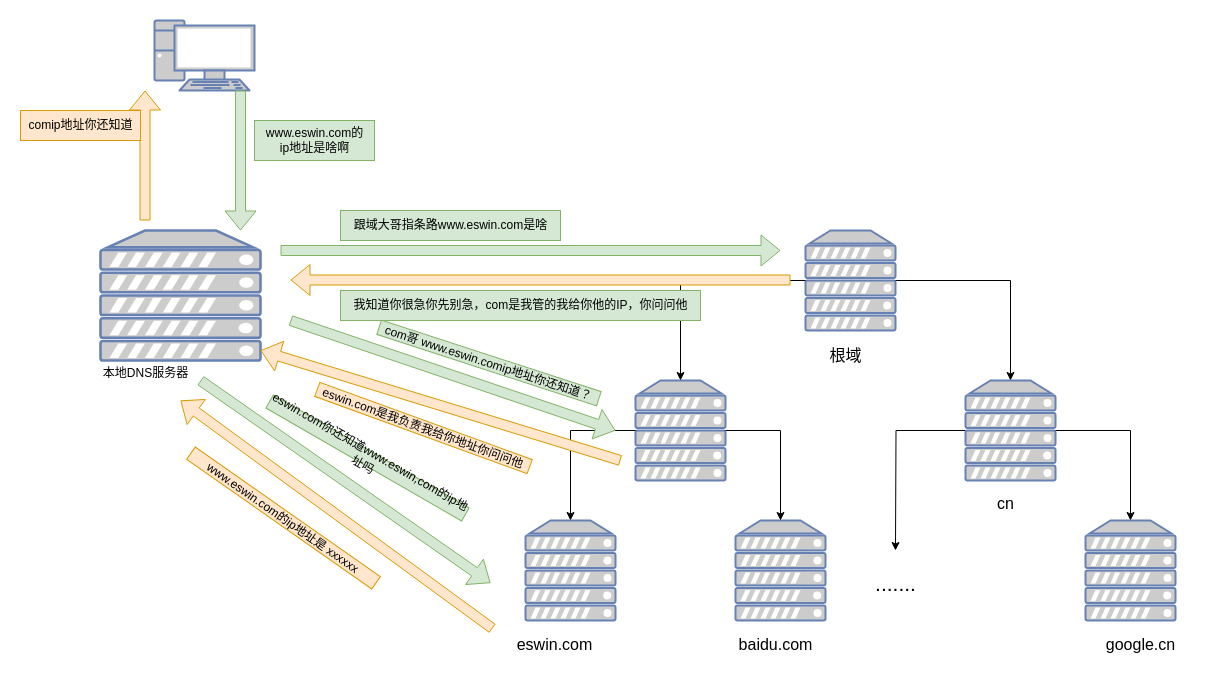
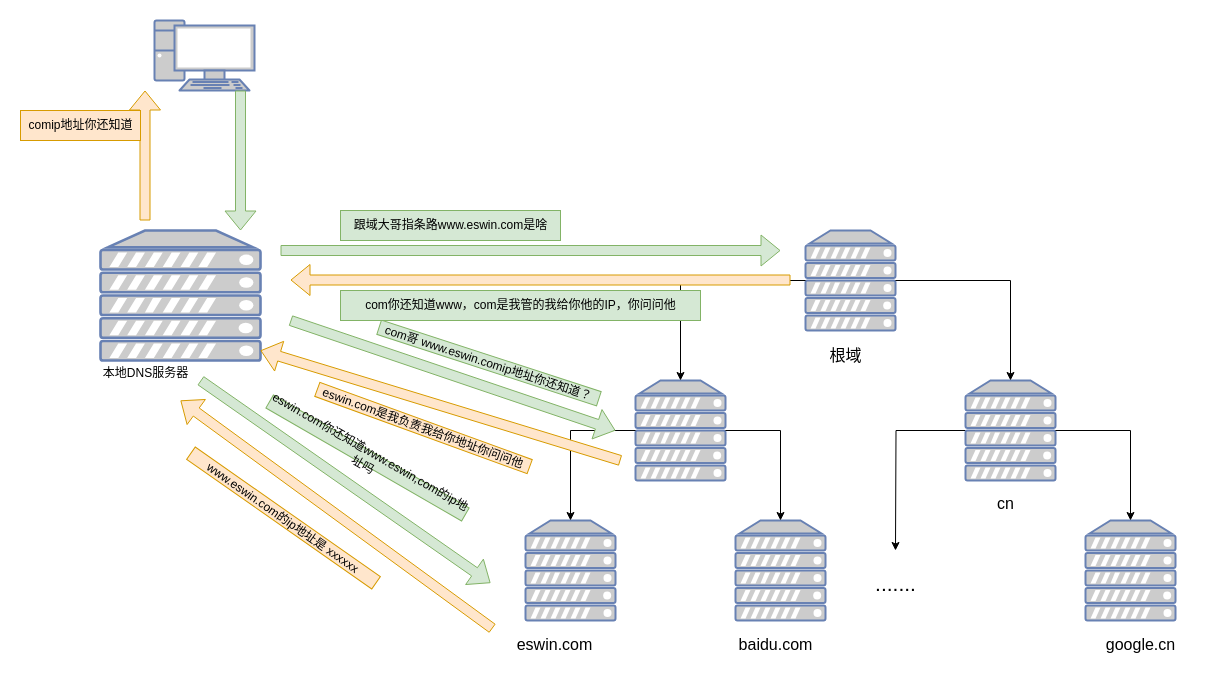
(315, 141) -> none
(521, 306) -> (521, 306)
